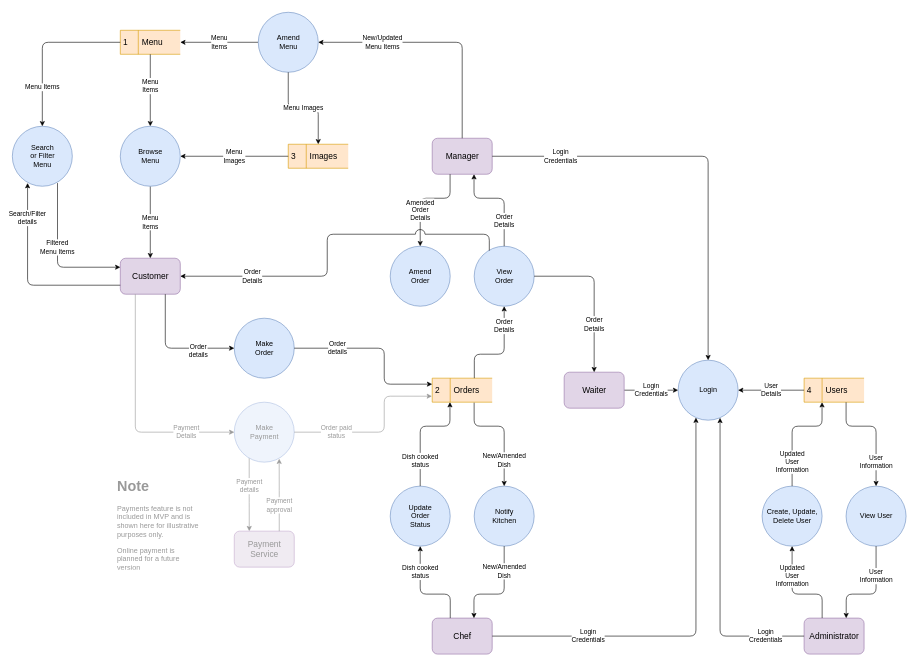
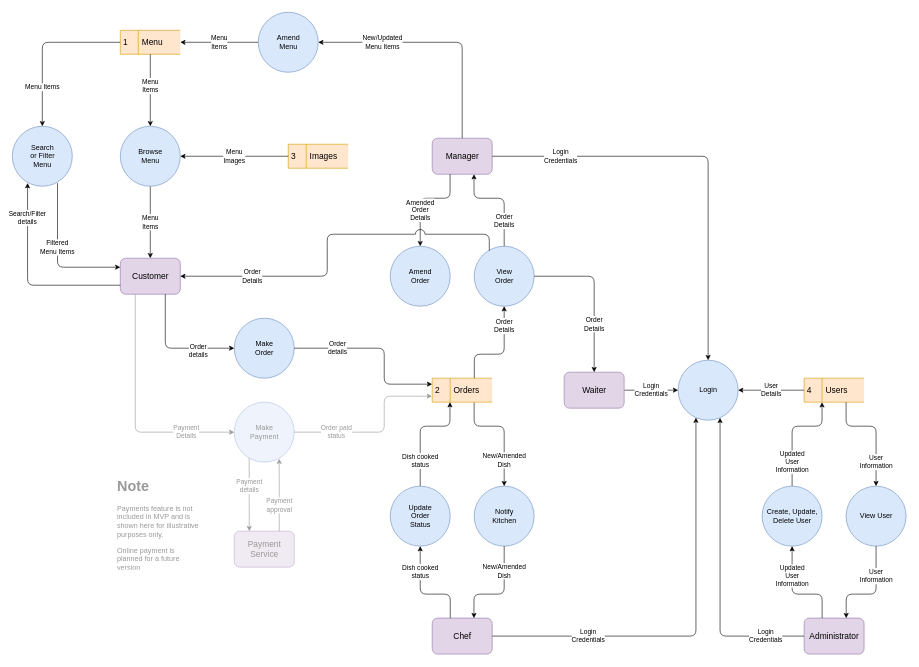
(301, 108) -> none
